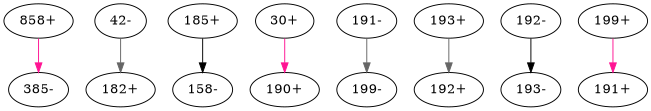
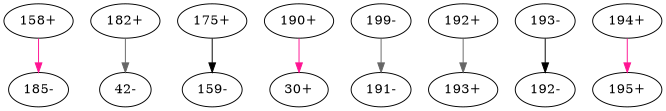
(39, 21) -> (39, 21)
(203, 21) -> (212, 21)
(613, 21) -> (627, 21)
(121, 51) -> (125, 51)
(285, 51) -> (299, 51)
(367, 51) -> (381, 51)
(449, 51) -> (463, 51)
(531, 51) -> (545, 51)
(39, 90) -> (39, 90)
(203, 90) -> (212, 90)
(613, 90) -> (627, 90)
